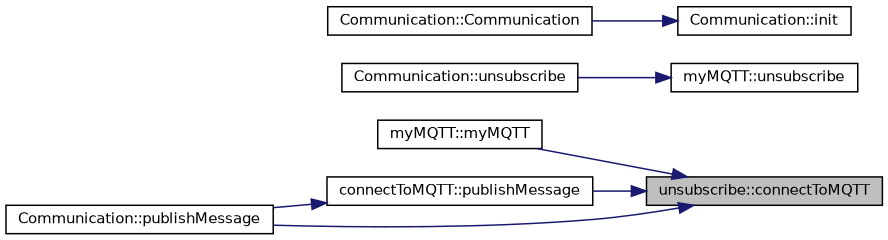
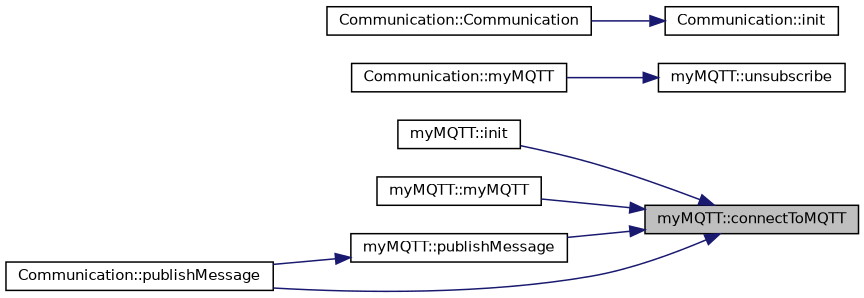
(460, 78) -> (459, 78)
none -> (459, 134)
(460, 191) -> (459, 248)
(764, 191) -> (752, 219)
